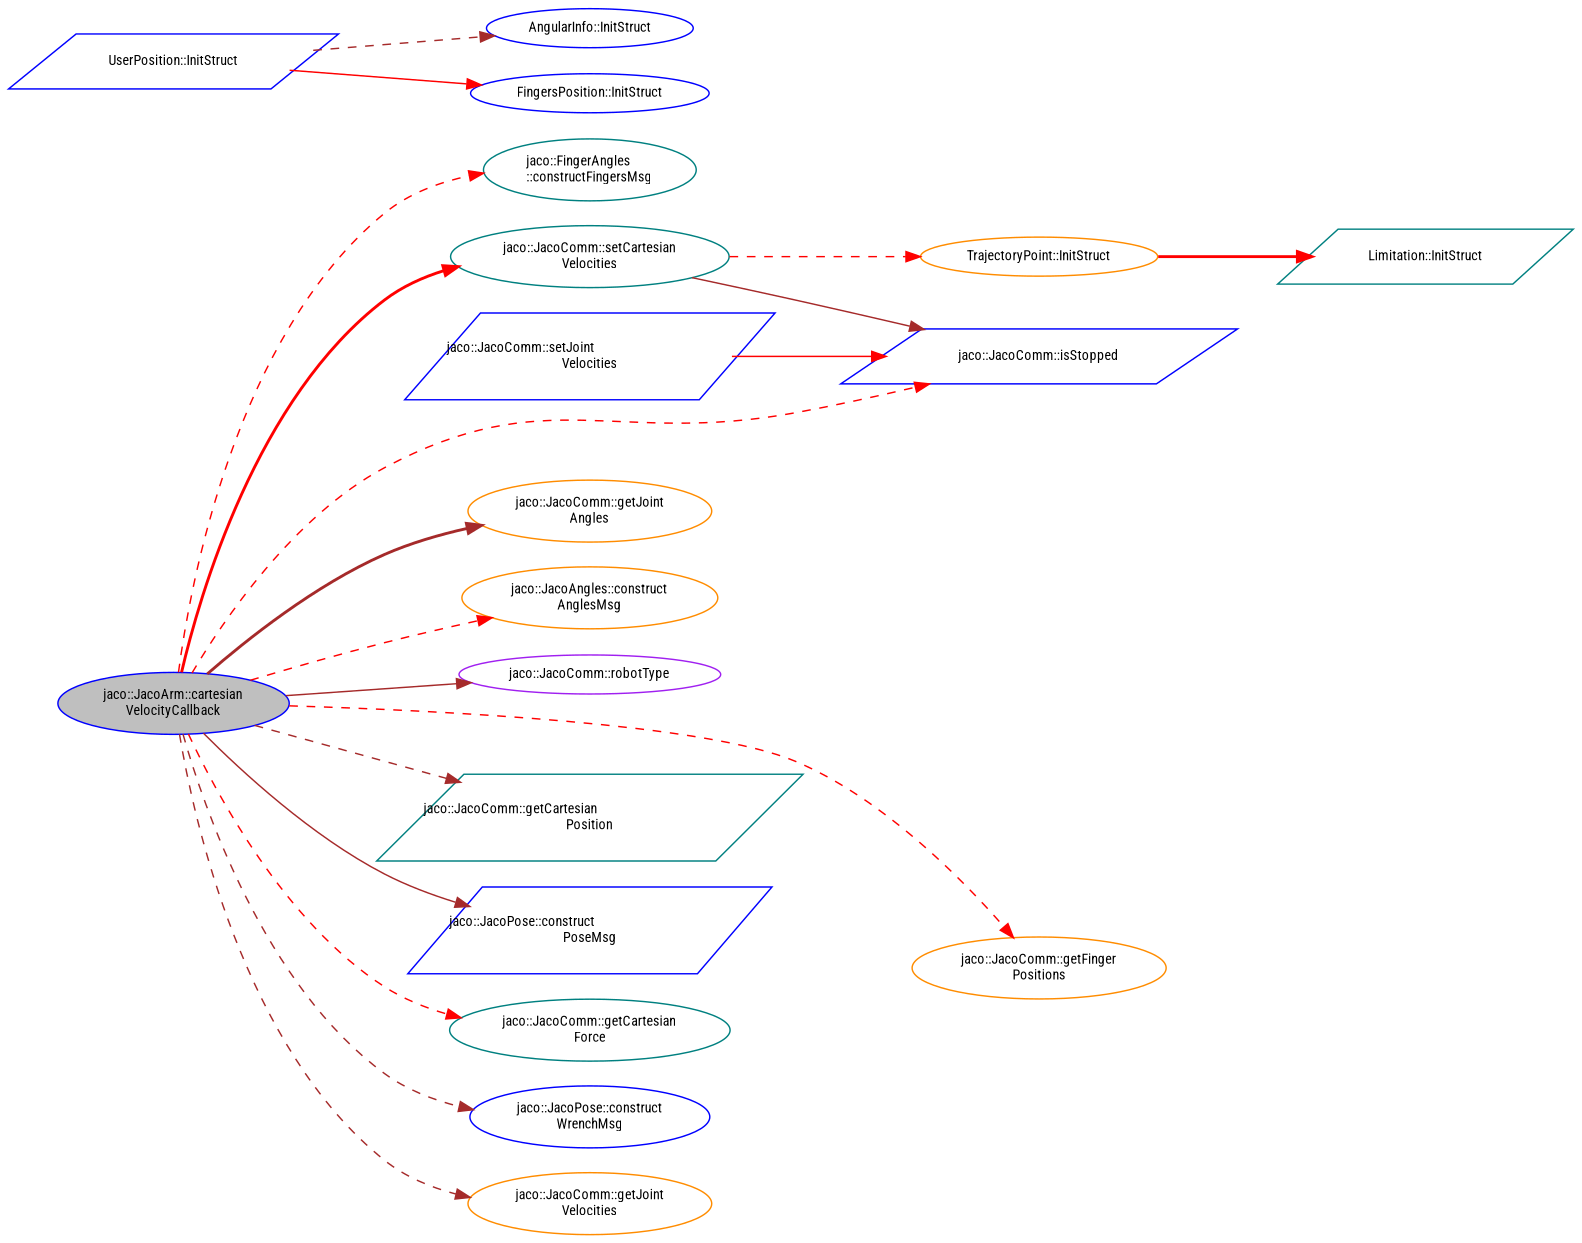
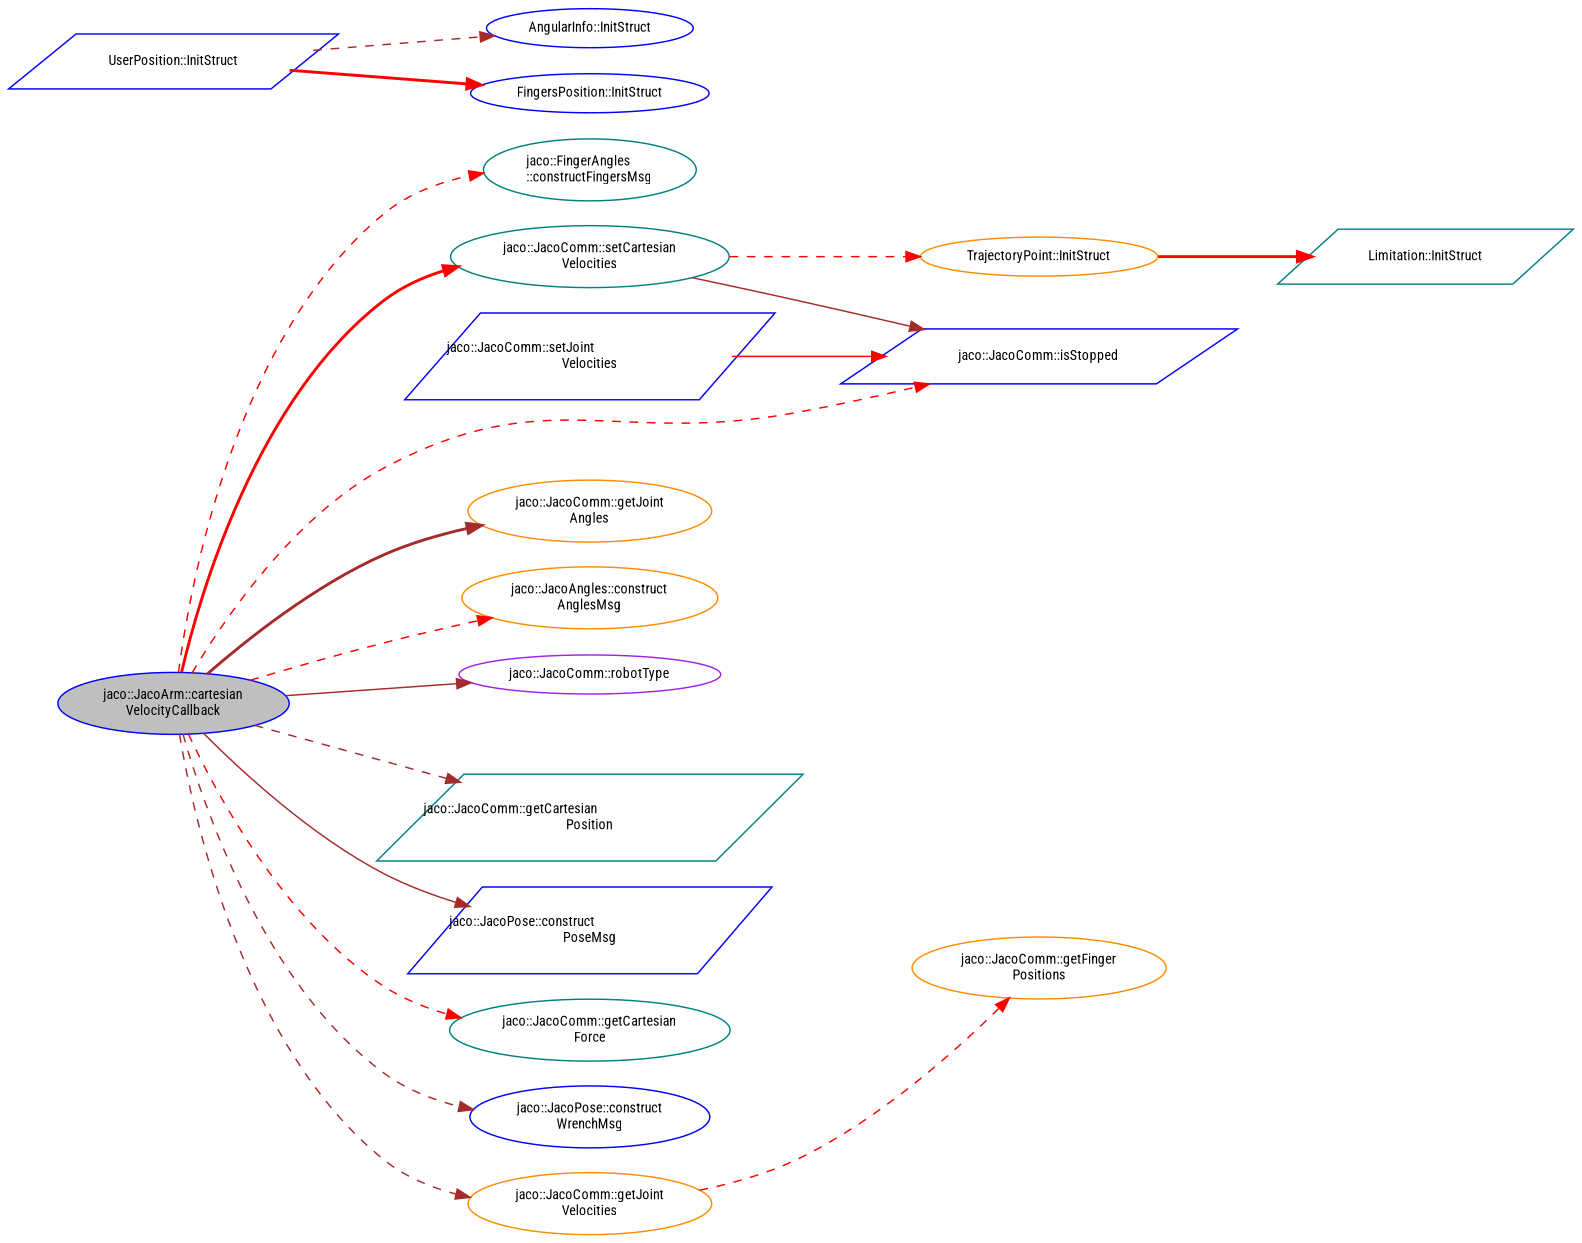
(378, 77) -> (378, 77)
(677, 734) -> (862, 1122)
